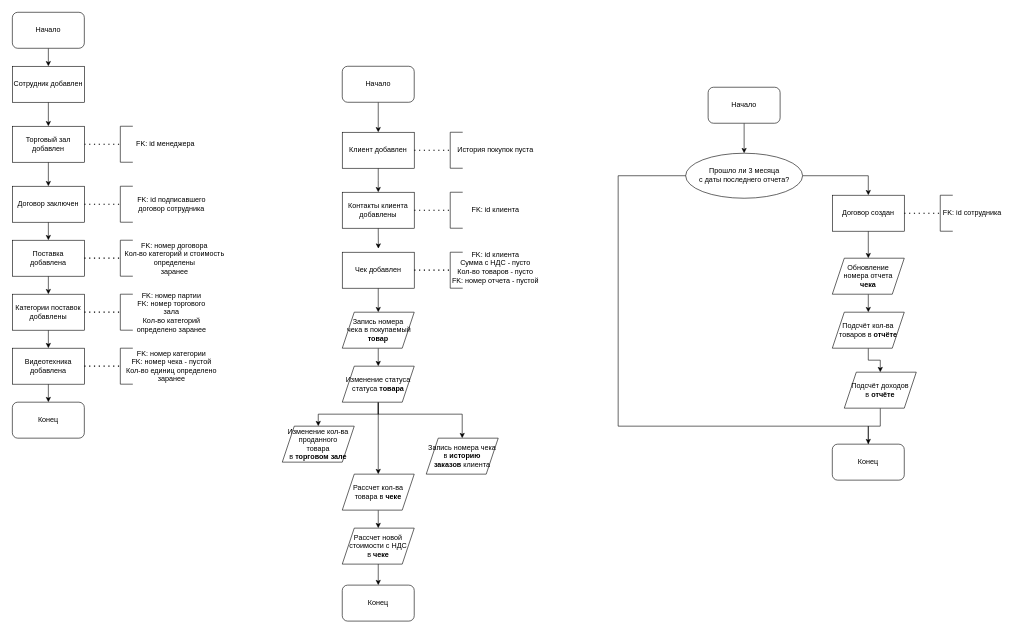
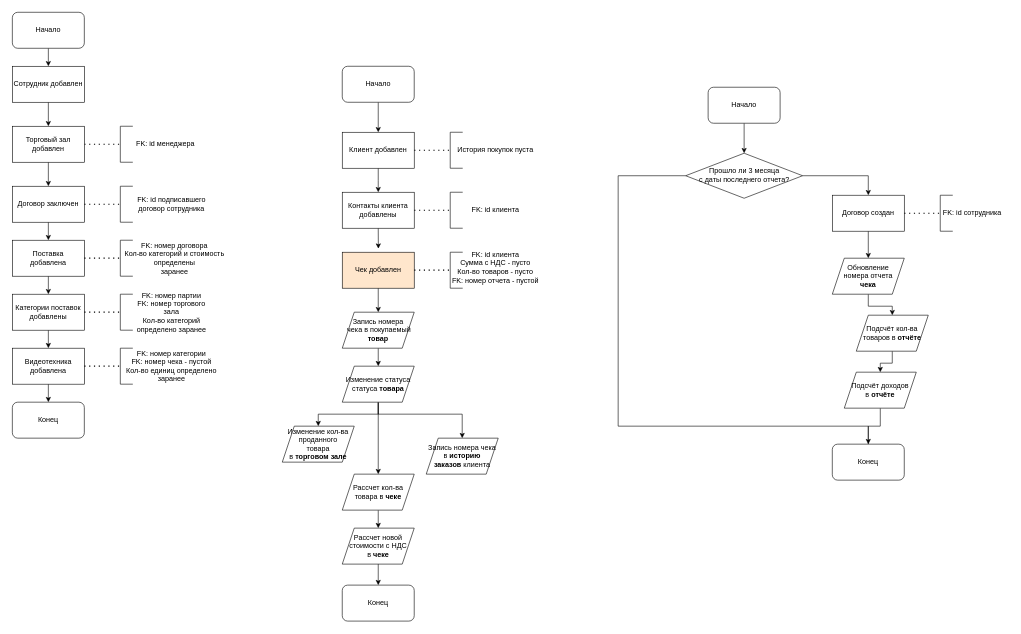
(744, 176) -> (744, 176)
(378, 270) -> (378, 270)
(869, 330) -> (893, 333)
